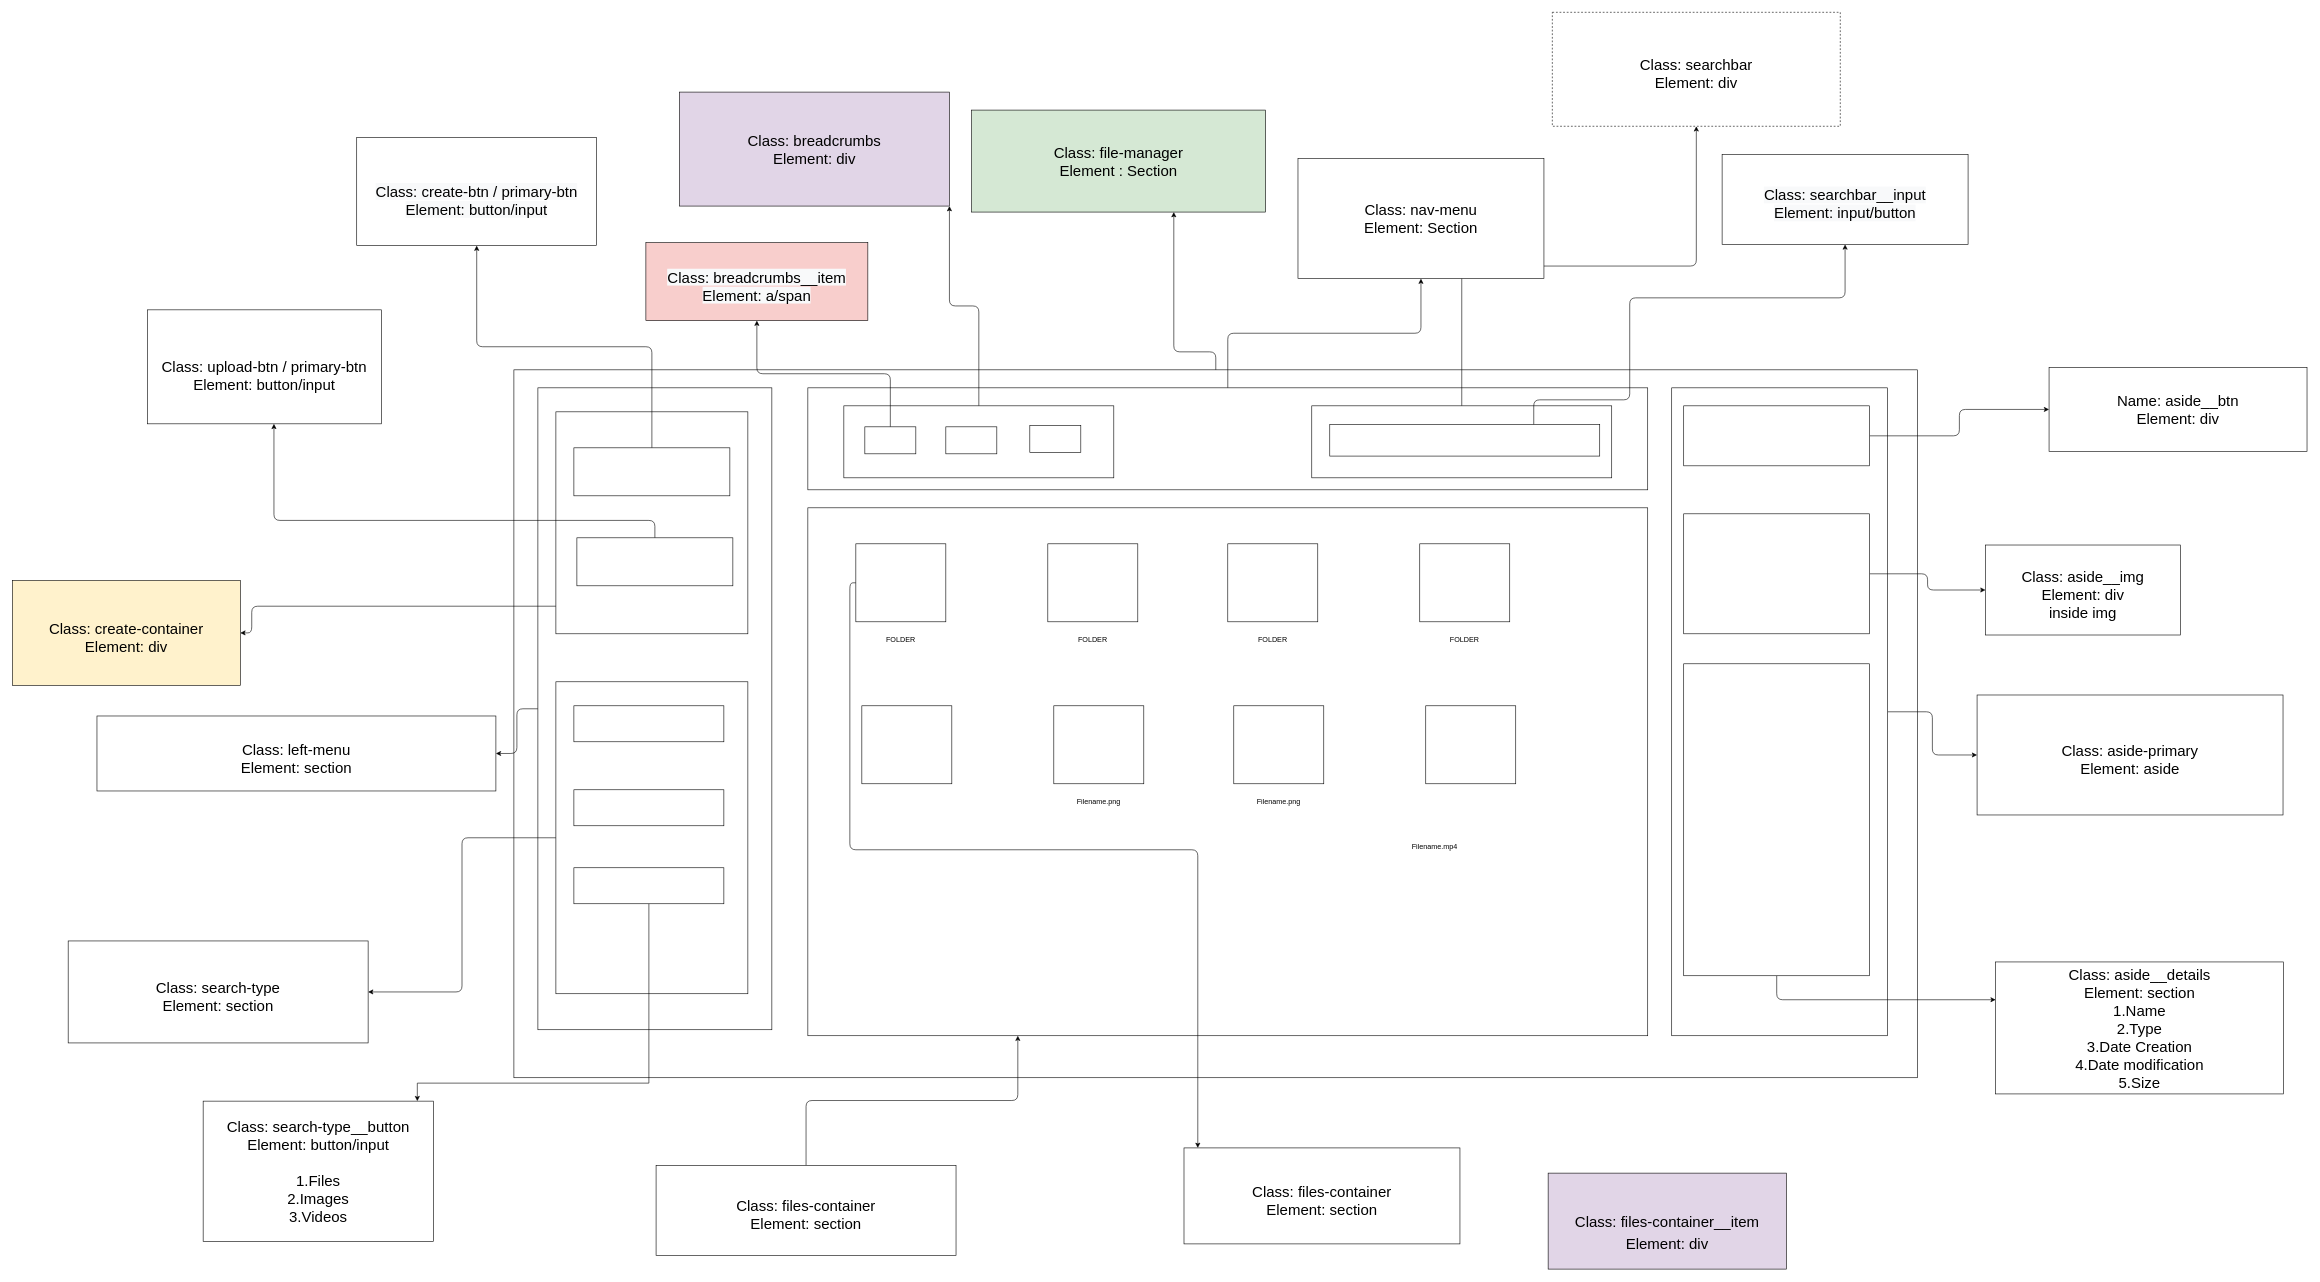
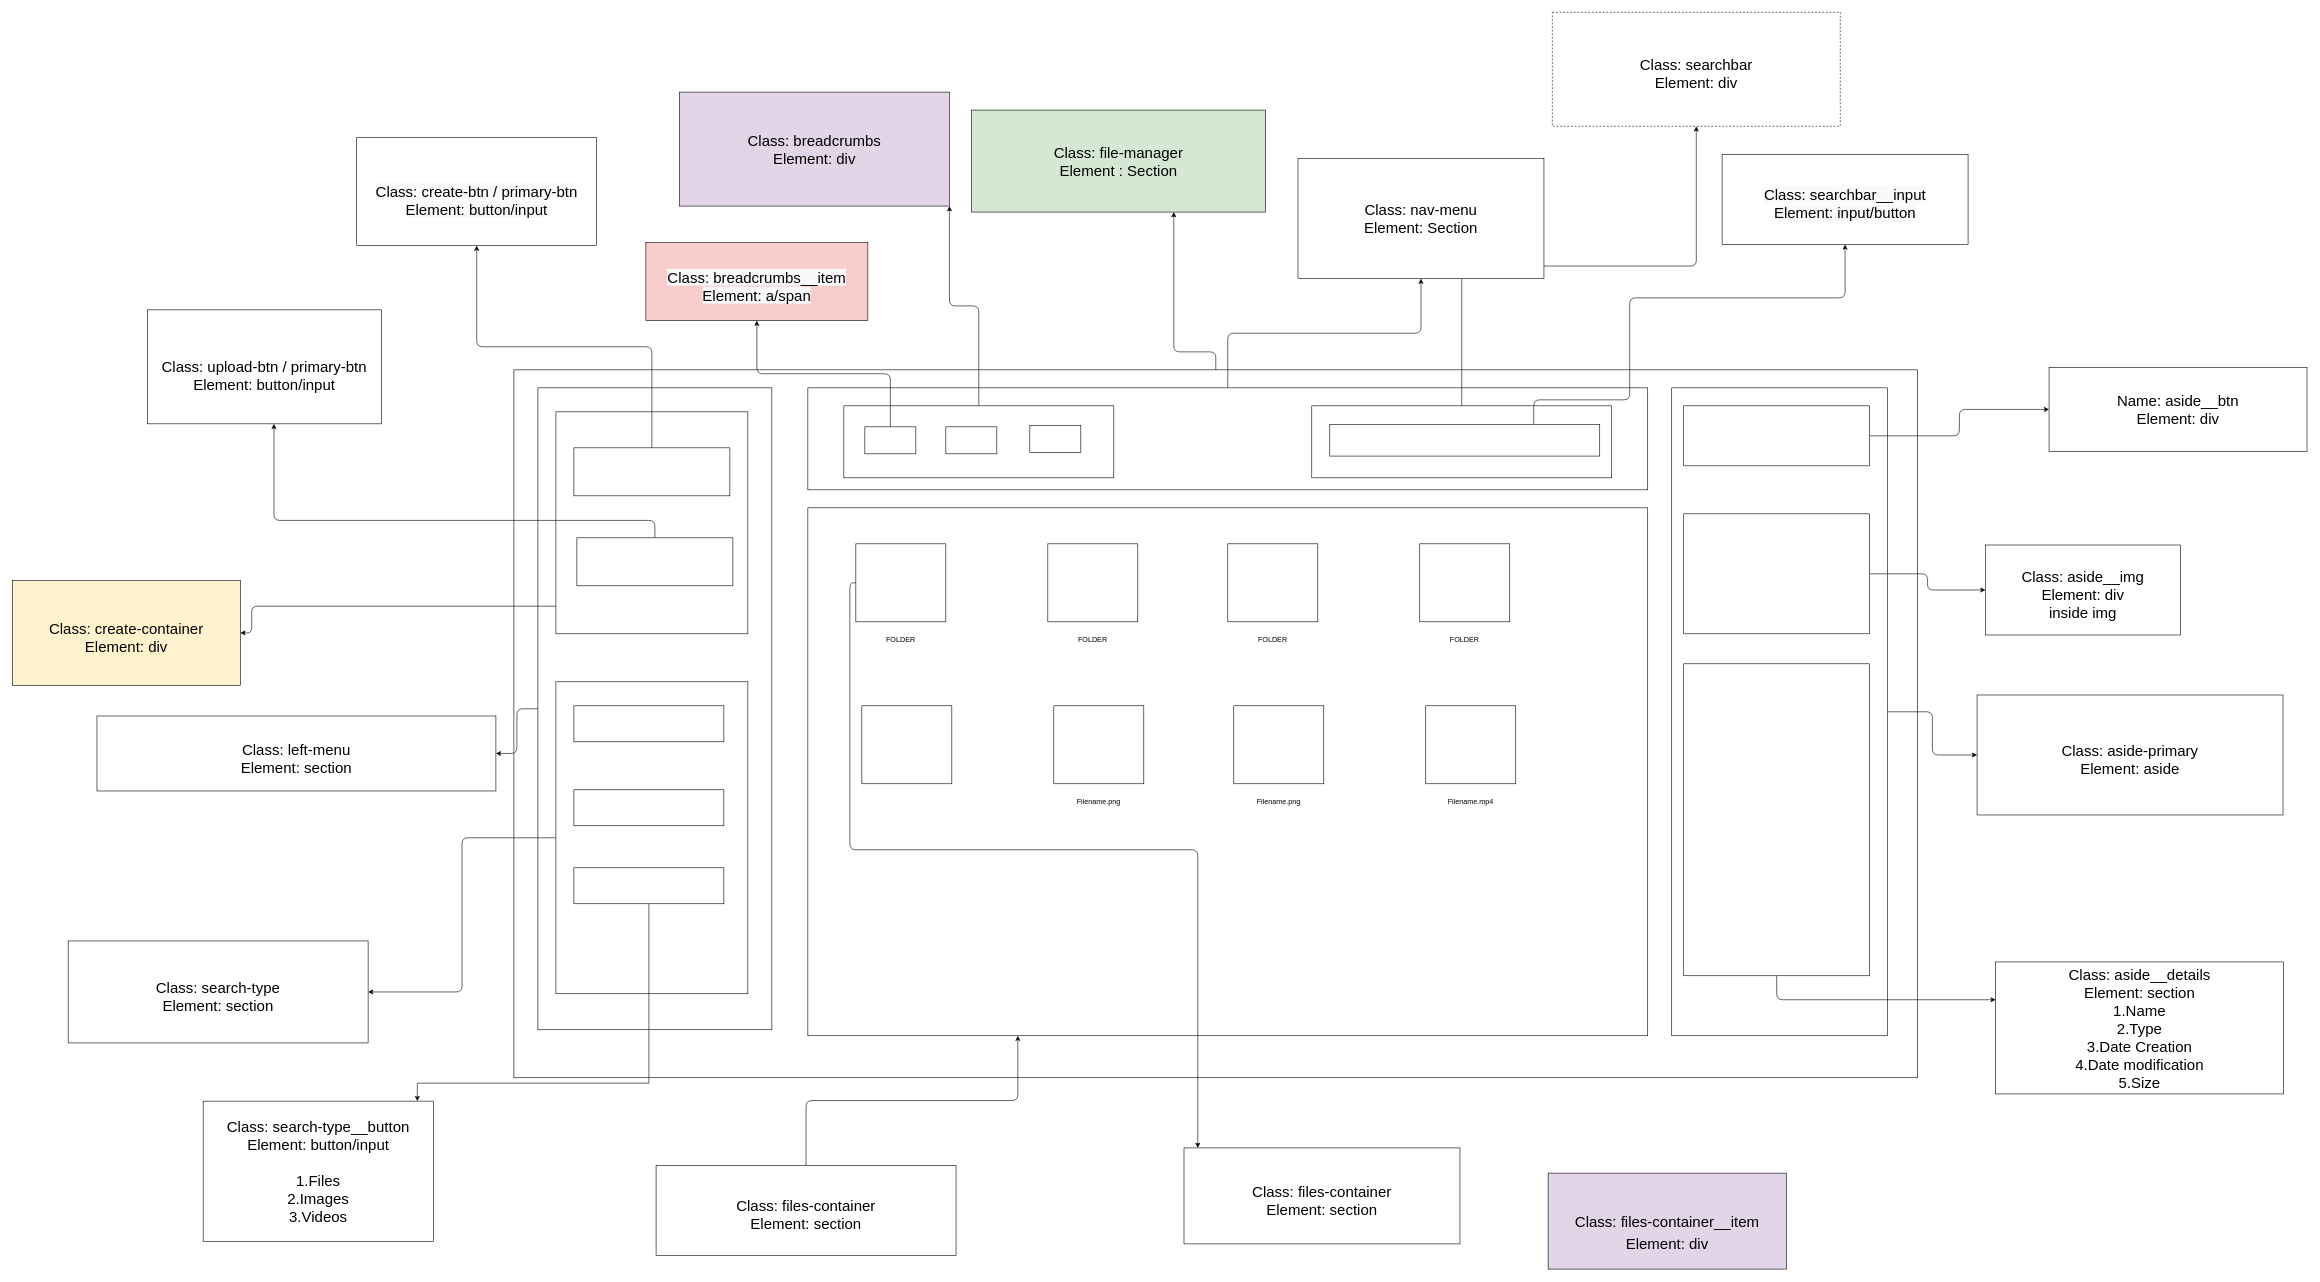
(1435, 847) -> (1471, 802)
